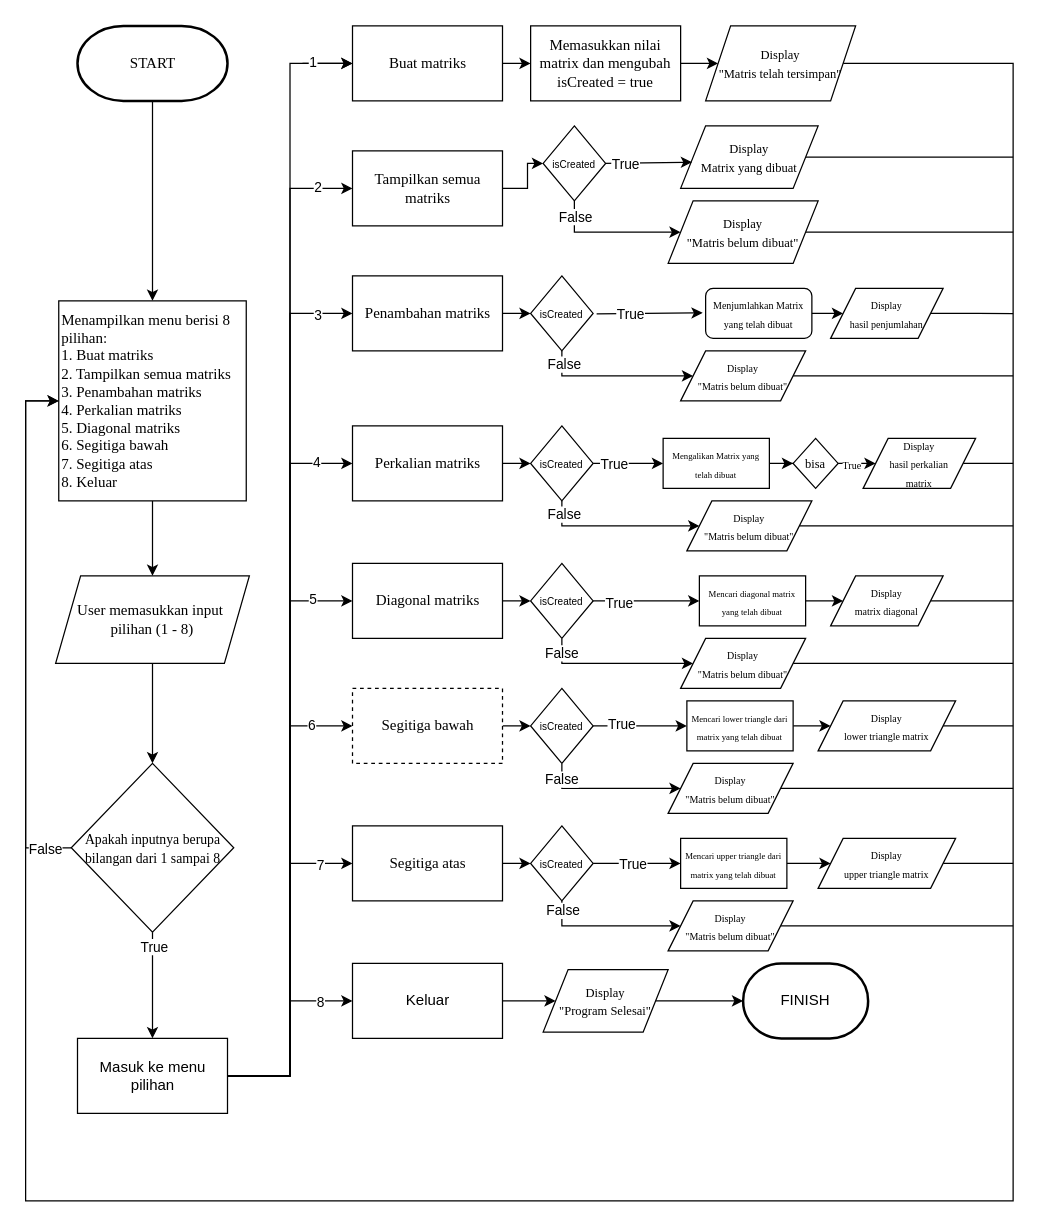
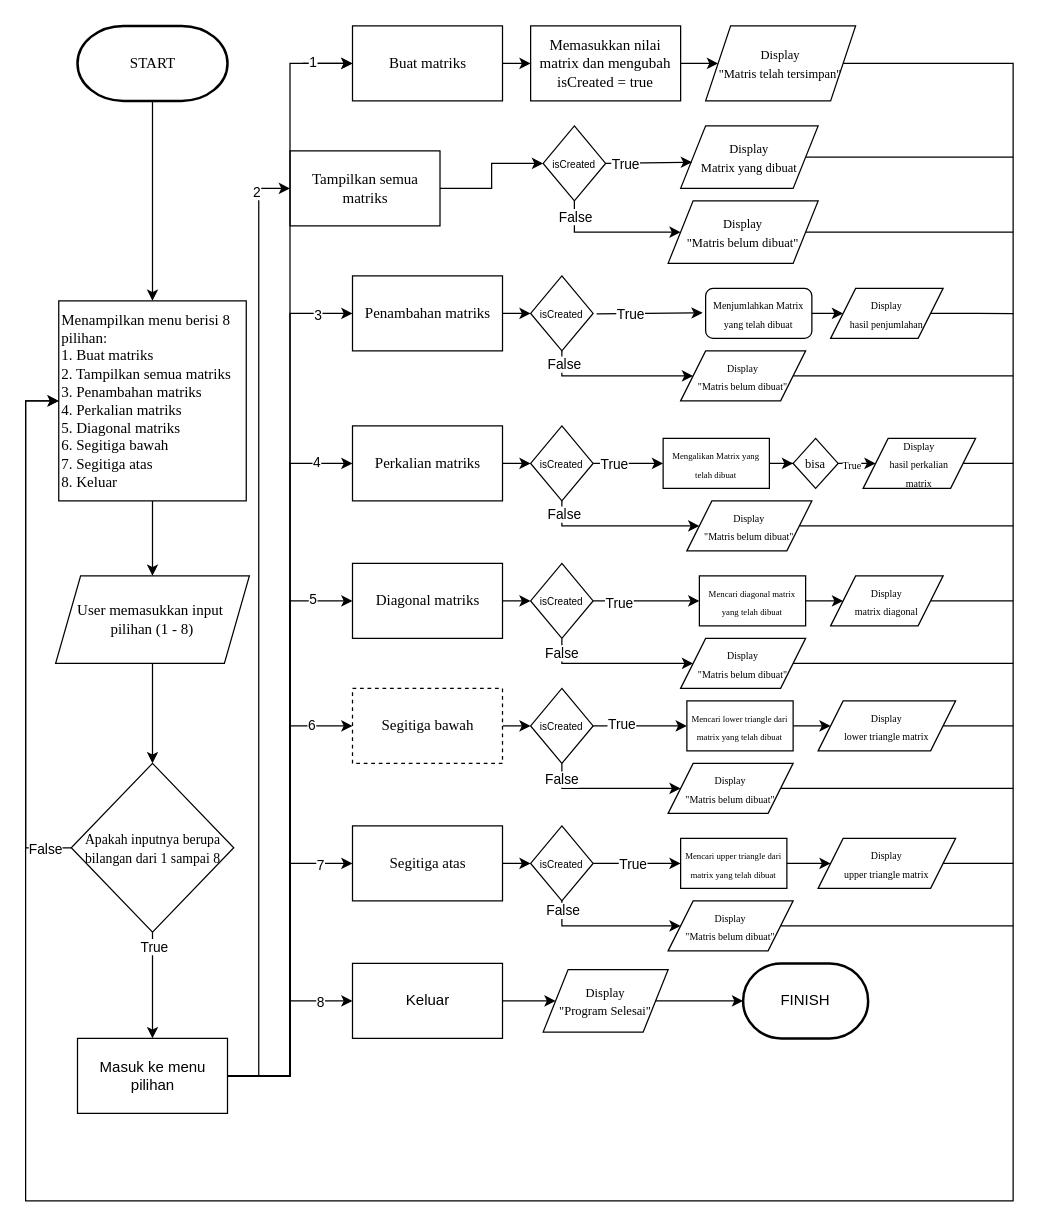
(428, 188) -> (365, 188)
